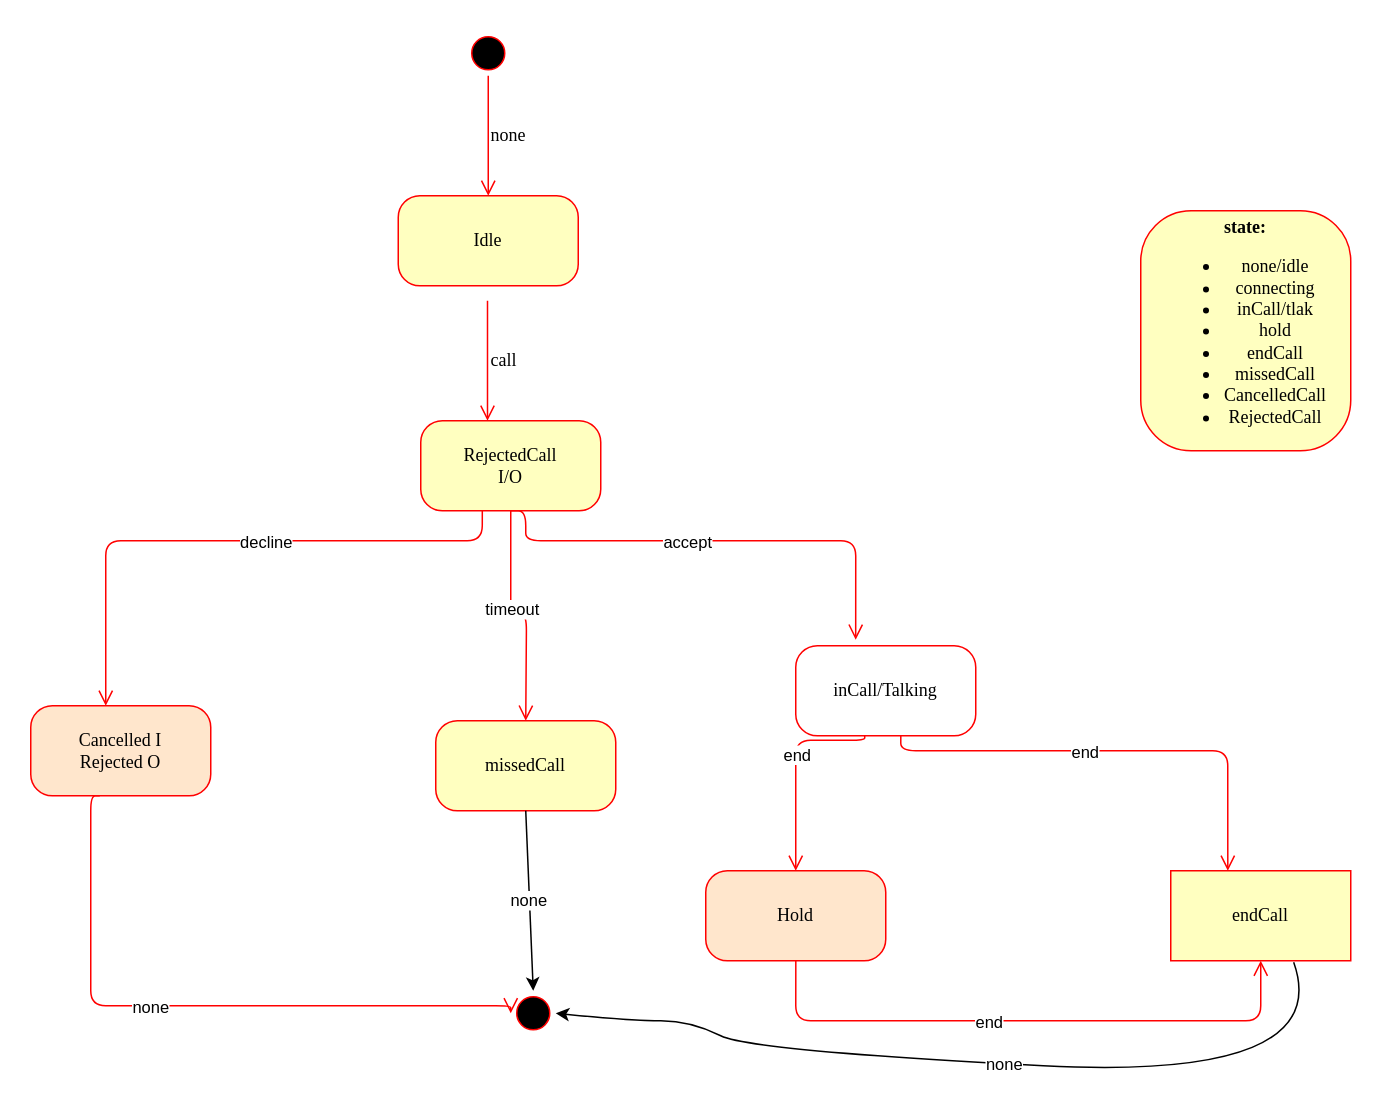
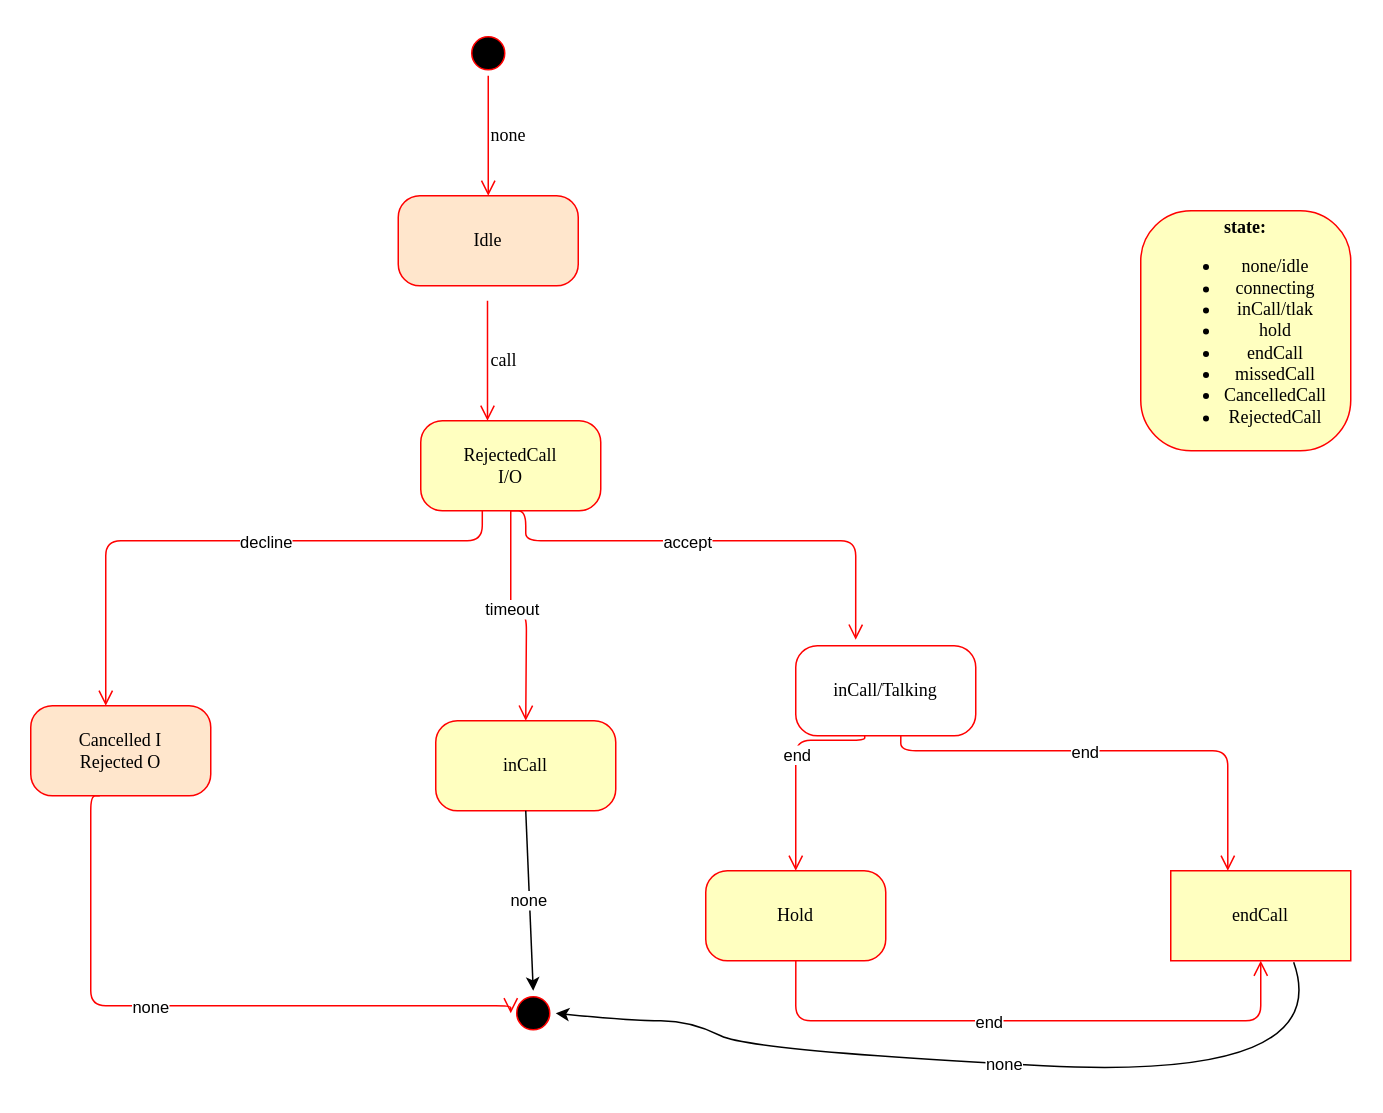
(488, 241) -> (488, 241)
(526, 766) -> (526, 766)
(796, 916) -> (796, 916)
